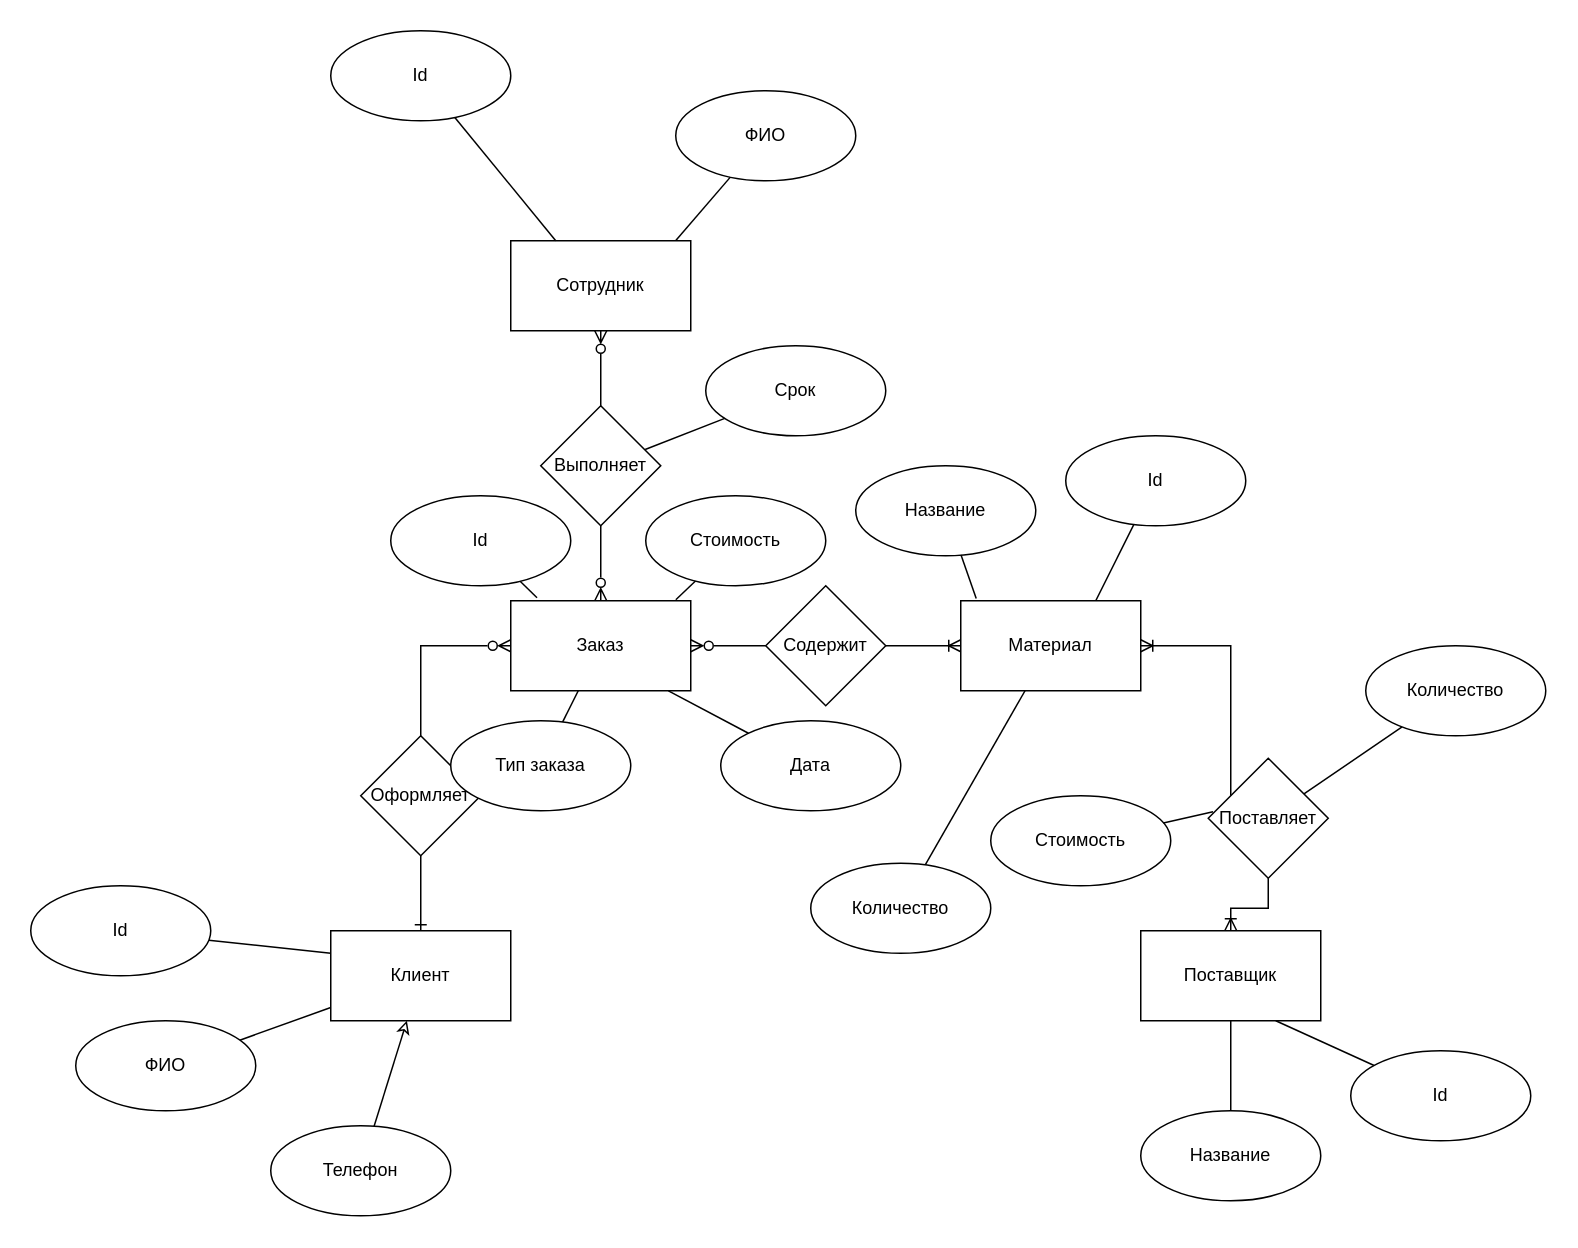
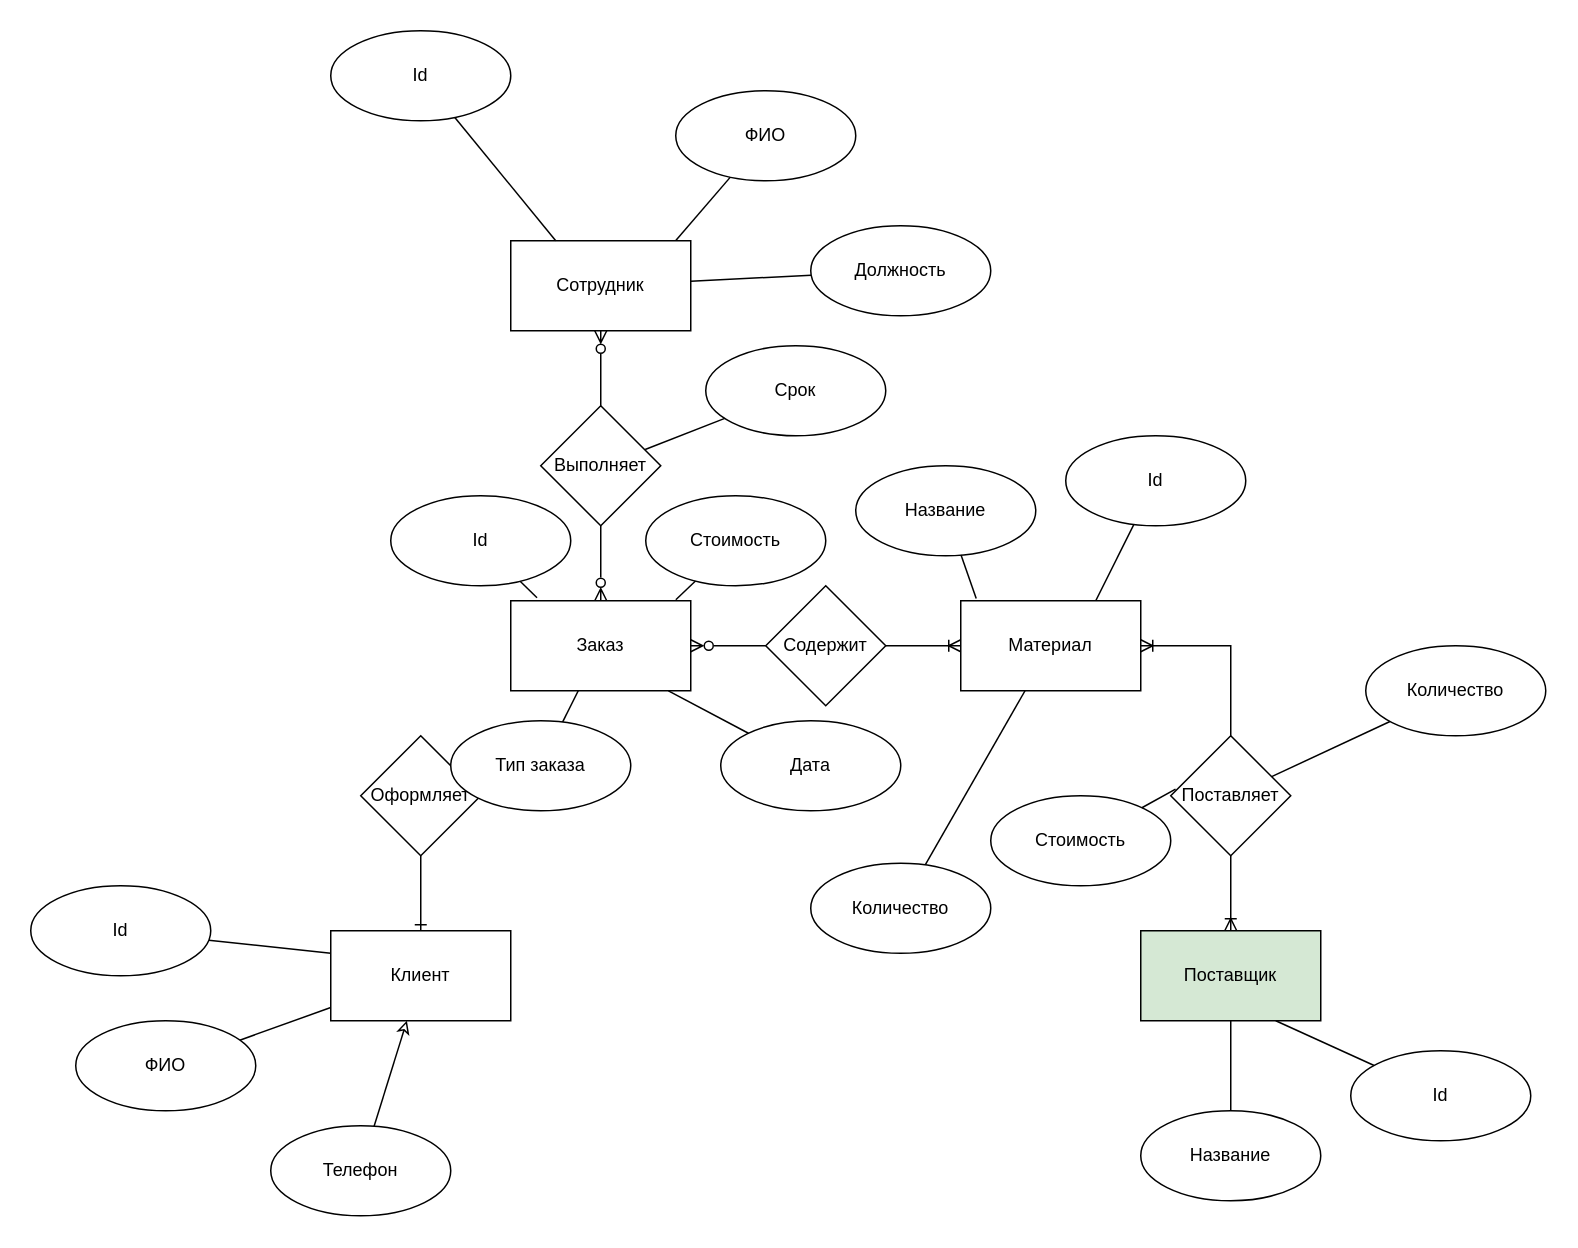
none -> (901, 271)
none -> (751, 278)
(421, 658) -> none
(1268, 818) -> (1231, 796)
(1231, 976) -> (1231, 976)
